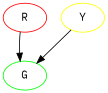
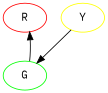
(20, 42) -> (30, 51)
